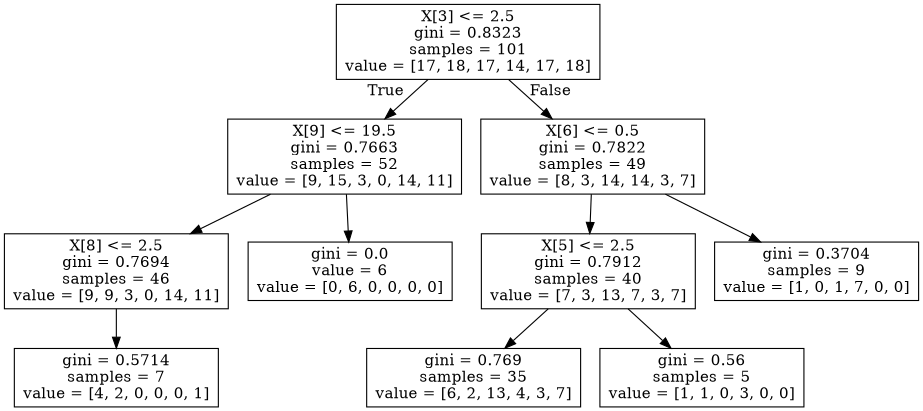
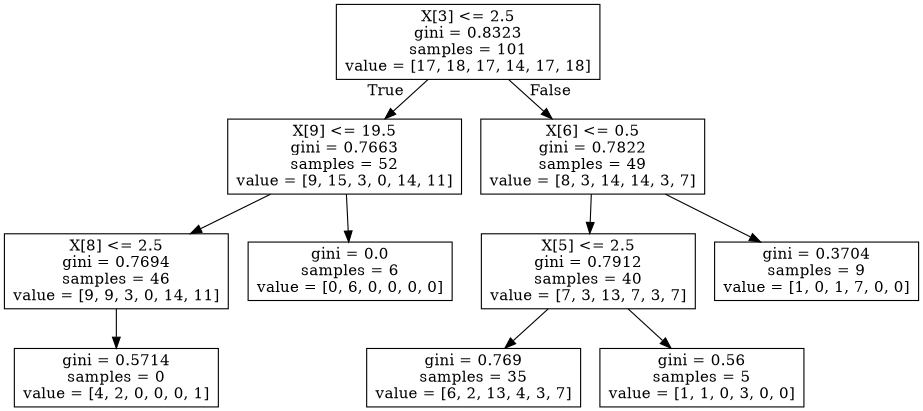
(350, 271) -> (350, 271)
(116, 378) -> (116, 378)
